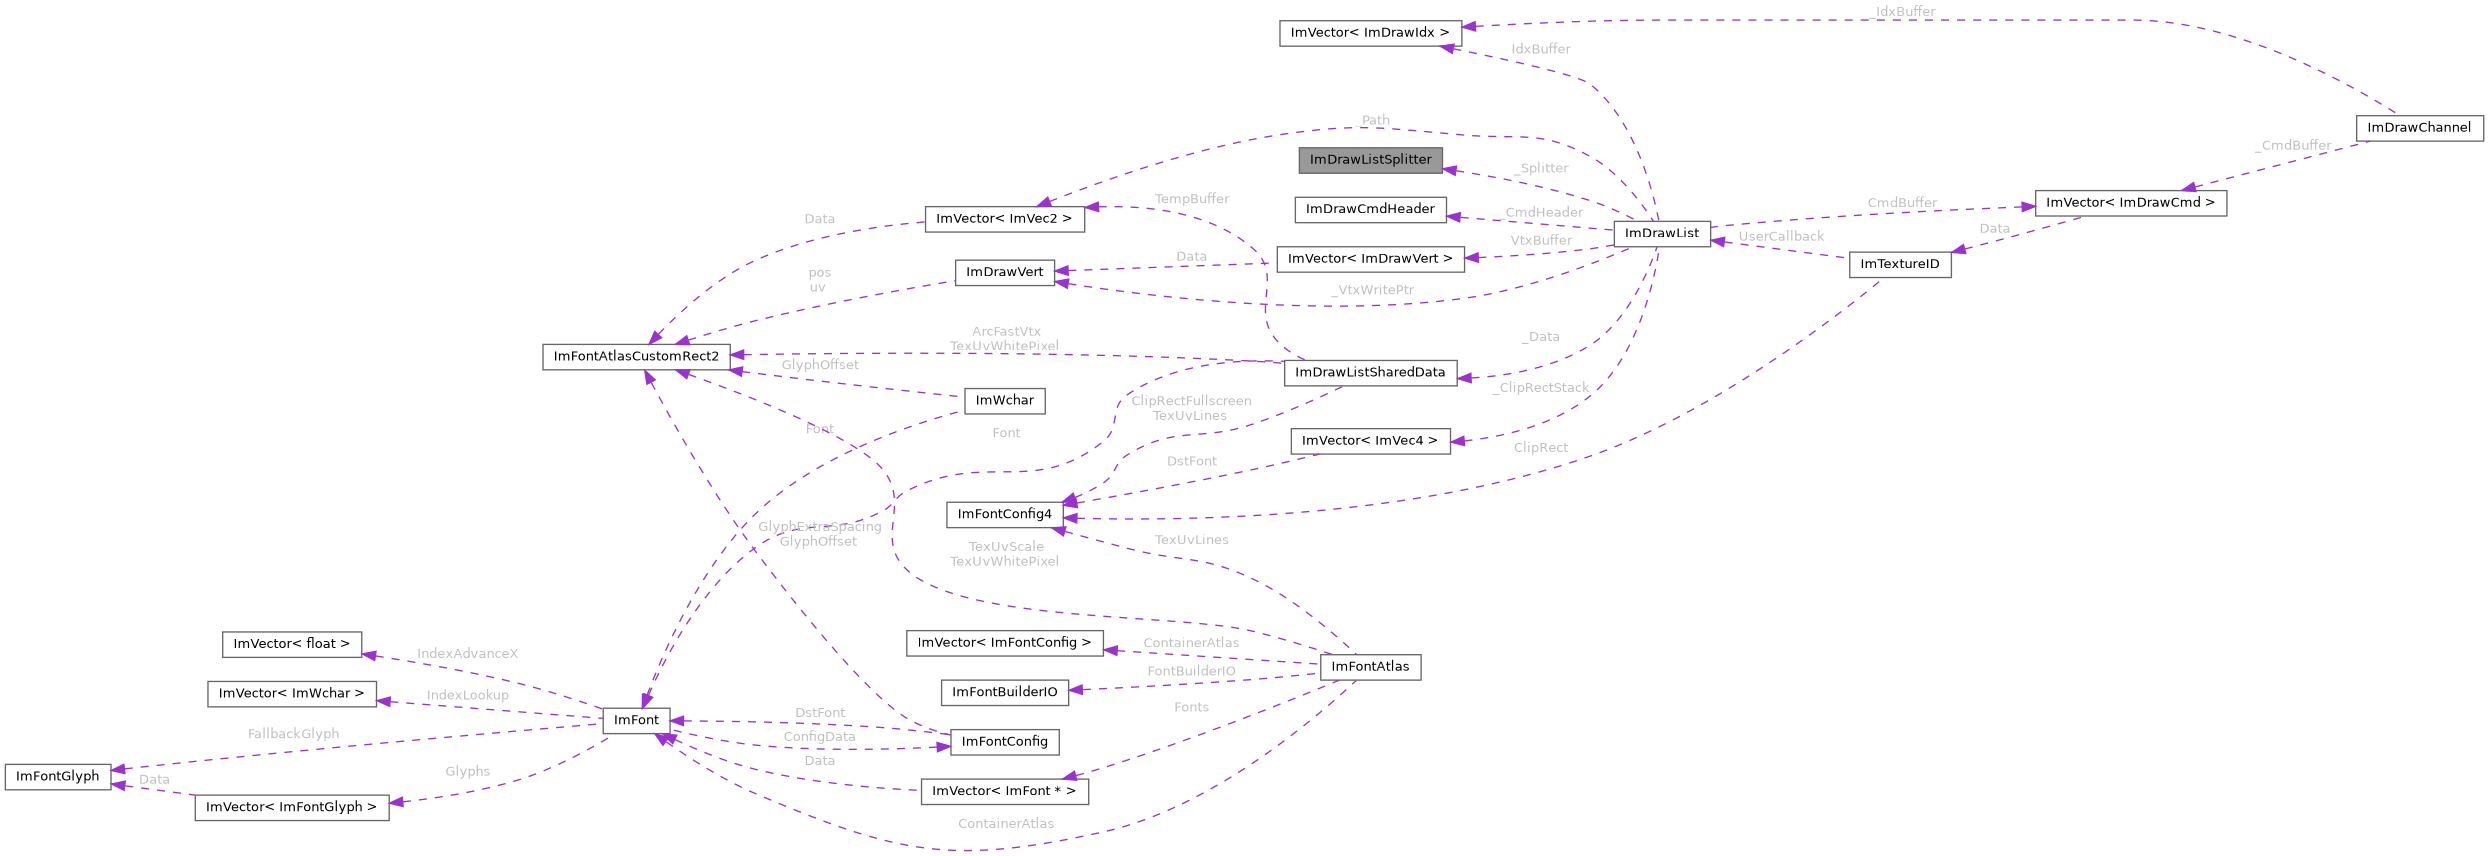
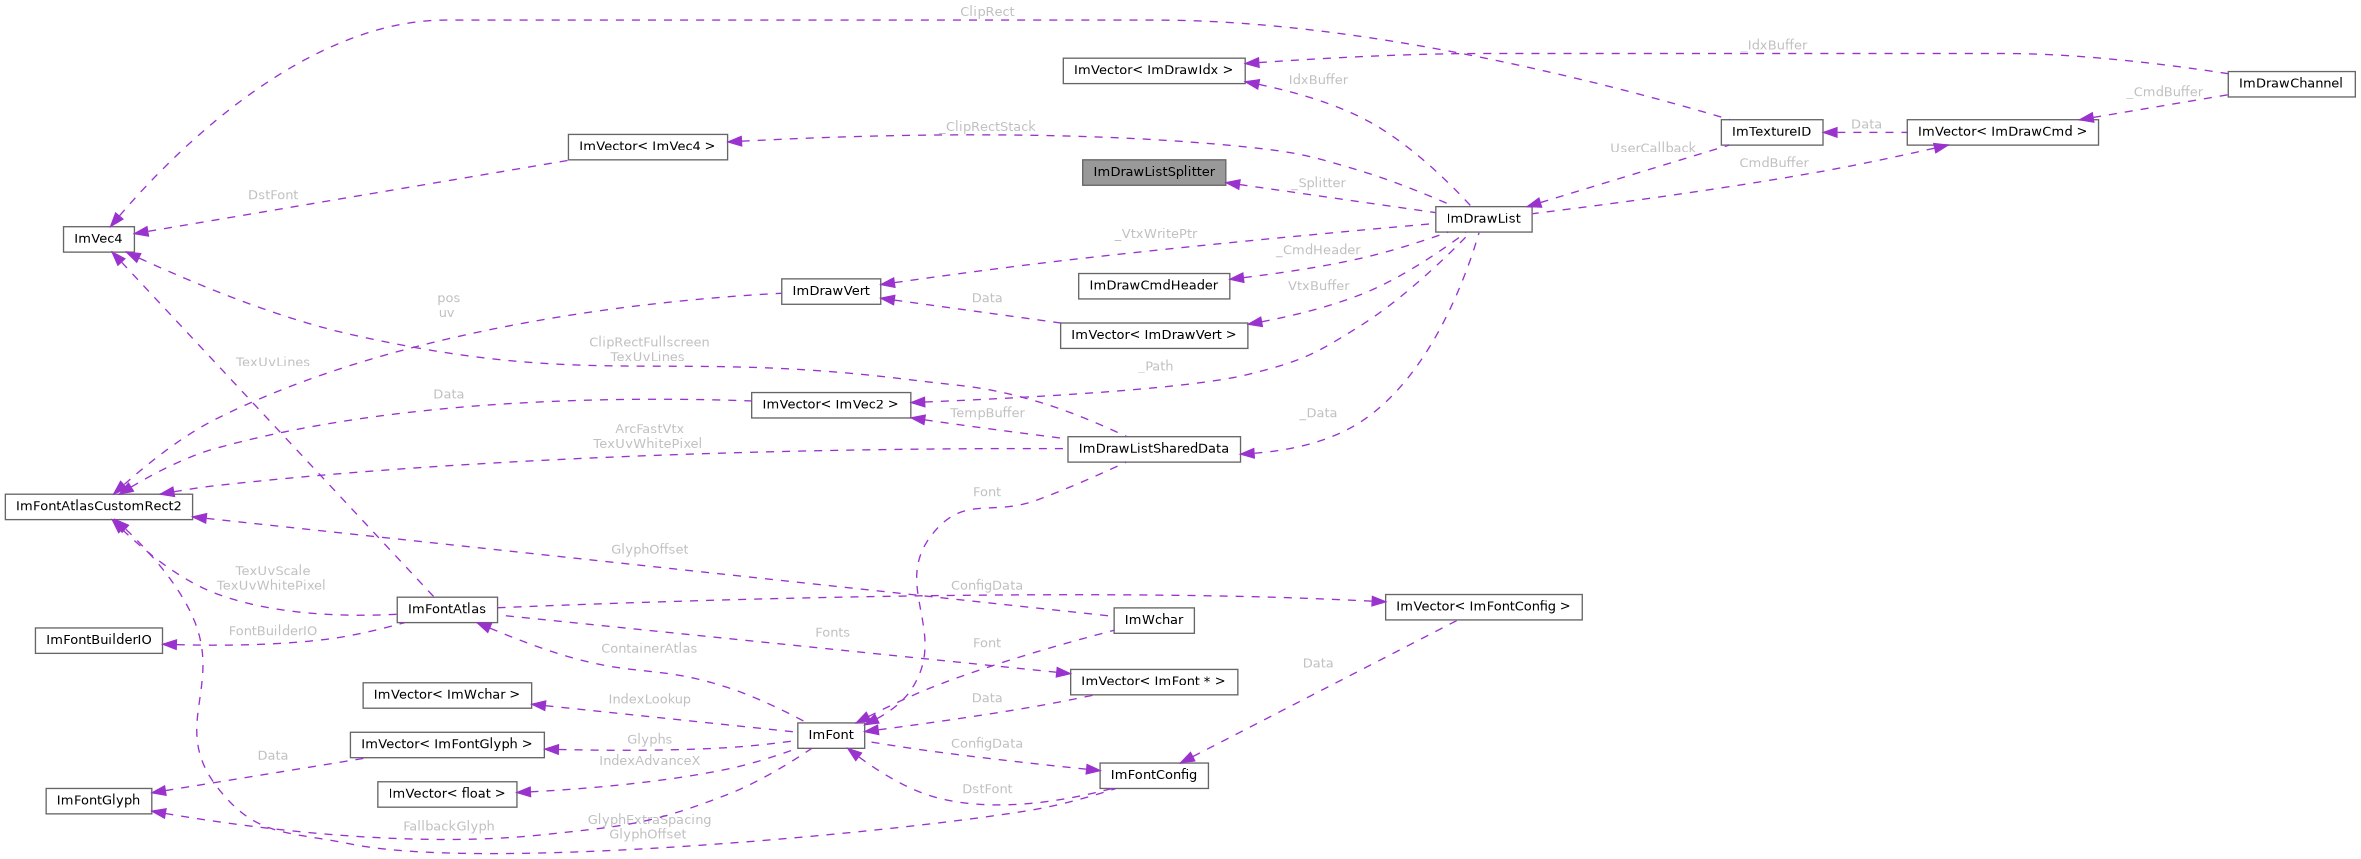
(1005, 515) -> (99, 239)
(1190, 644) -> (986, 586)
none -> (1325, 688)
(1023, 846) -> (650, 671)
